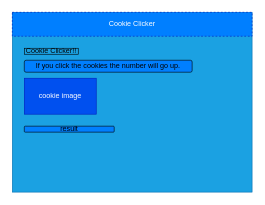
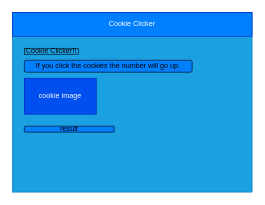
(132, 24) -> (132, 24)
